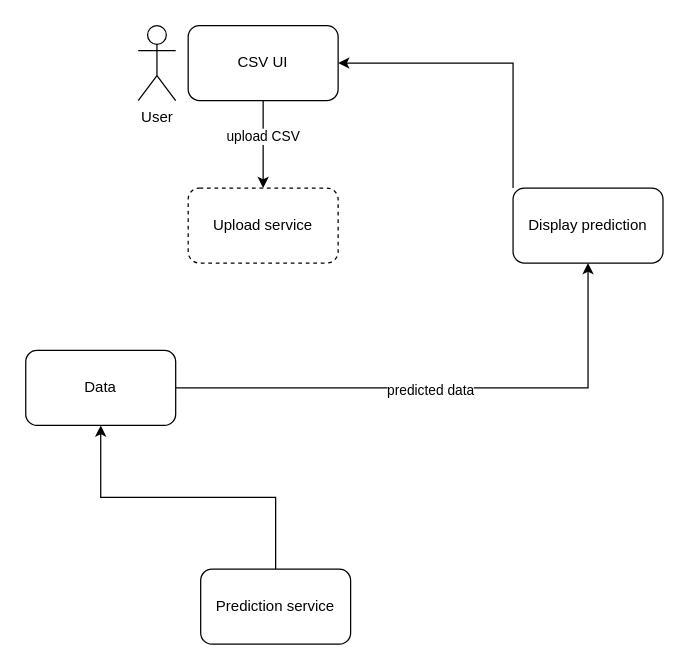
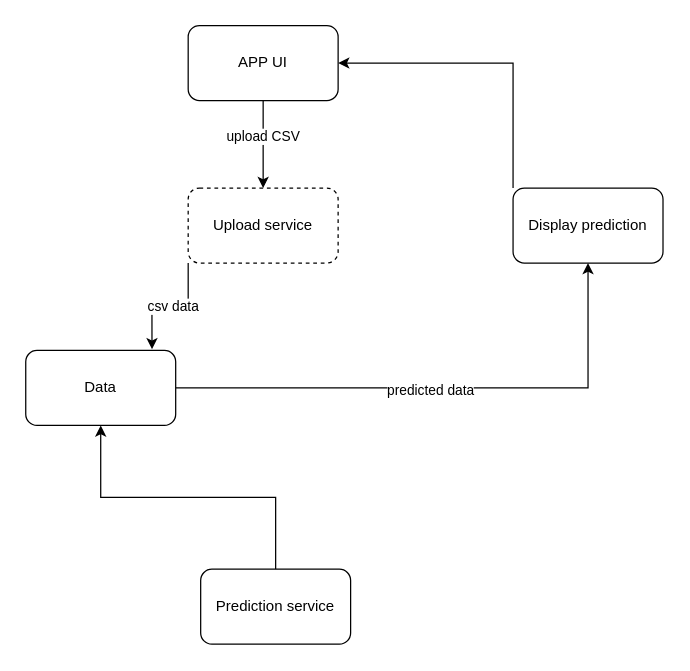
(157, 63) -> none
(263, 63) -> (263, 63)
none -> (175, 307)
